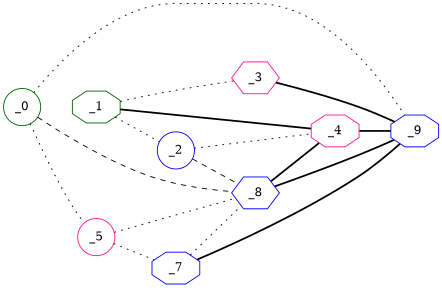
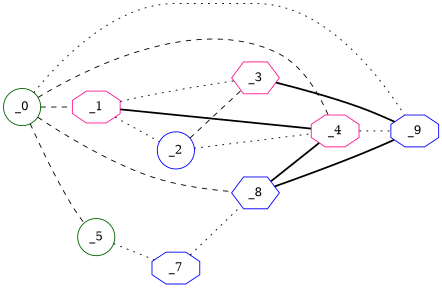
none -> (194, 41)
none -> (56, 107)
(96, 107) -> (96, 107)
(375, 131) -> (375, 131)
(215, 171) -> (217, 113)
(55, 175) -> (55, 175)
(303, 209) -> none
(175, 215) -> none
(96, 237) -> (96, 237)
